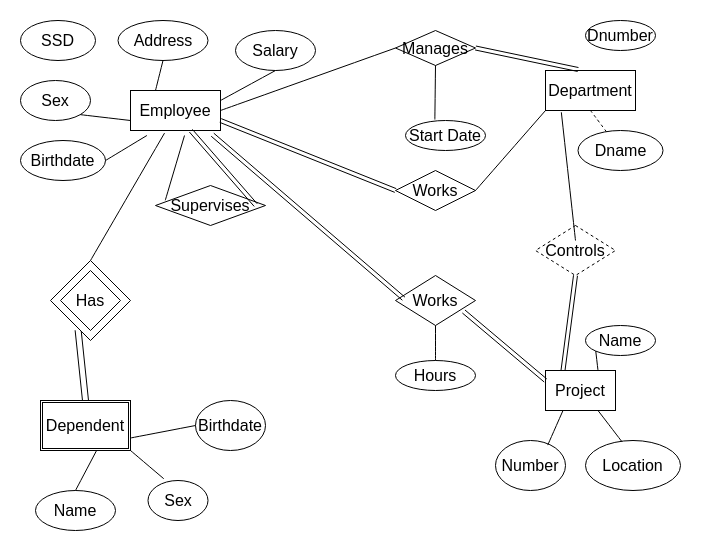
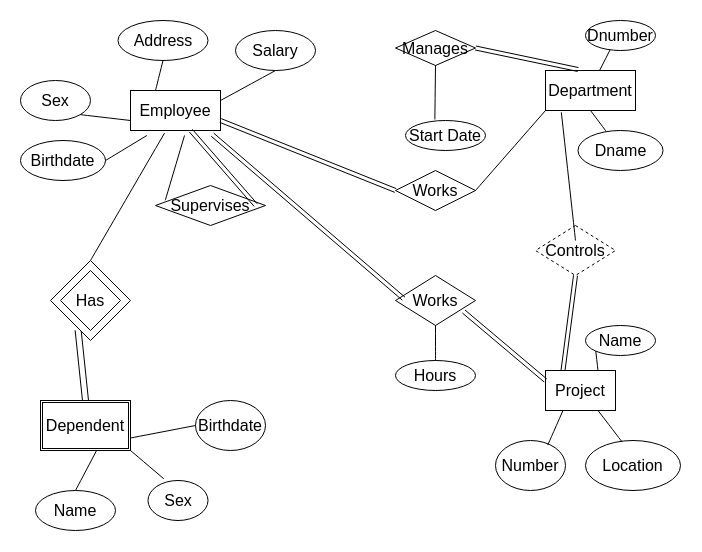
(58, 41) -> none
none -> (605, 60)
(308, 79) -> none
(598, 120) -> (598, 120)
